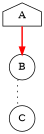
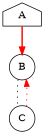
none -> (27, 97)
